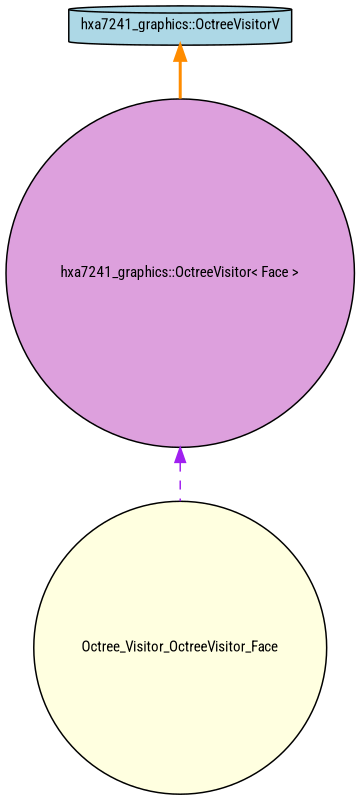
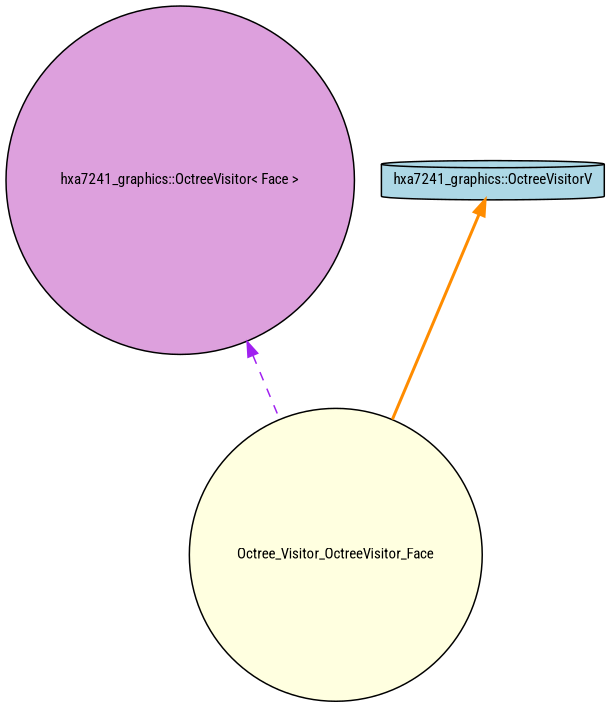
(180, 80) -> (436, 317)
